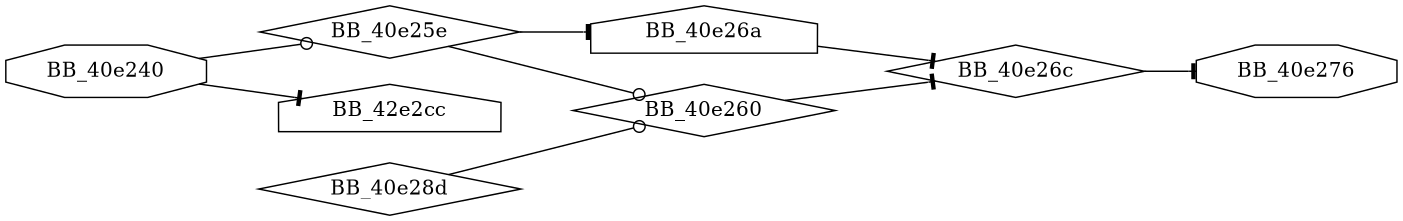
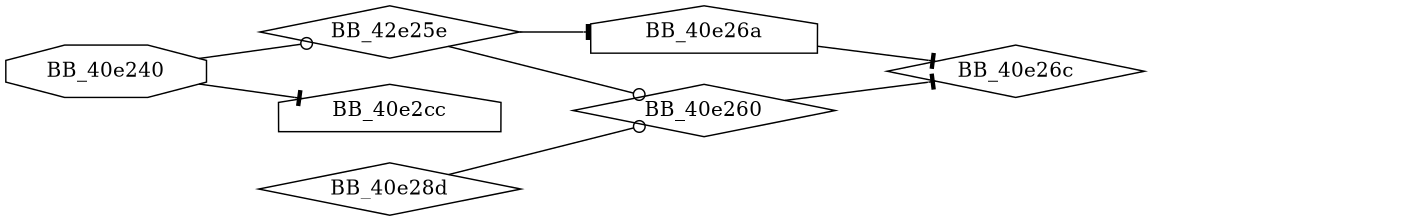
(390, 32) -> (390, 32)
(1297, 71) -> none
(390, 111) -> (390, 111)
